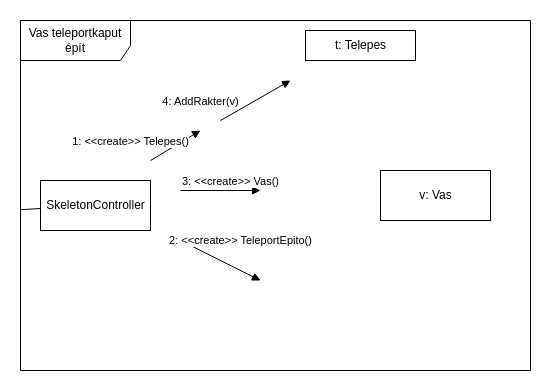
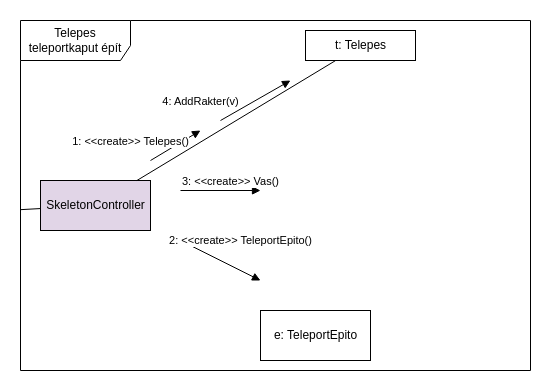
(76, 41) -> (76, 41)
none -> (236, 121)
(436, 196) -> none
(96, 206) -> (96, 206)
none -> (316, 336)
